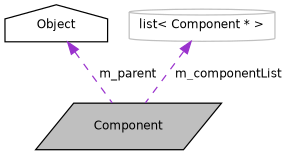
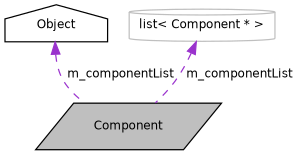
(126, 74) -> (119, 74)
